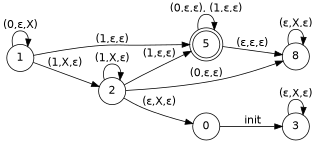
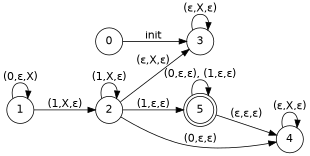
(107, 45) -> none
(296, 56) -> (290, 139)
(154, 112) -> (152, 78)
